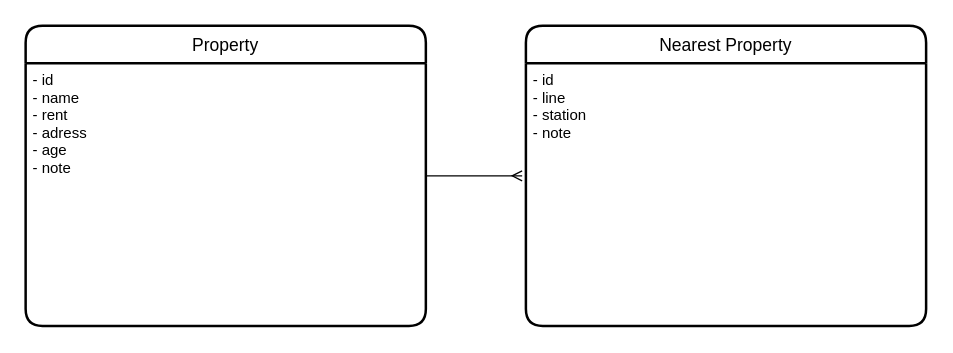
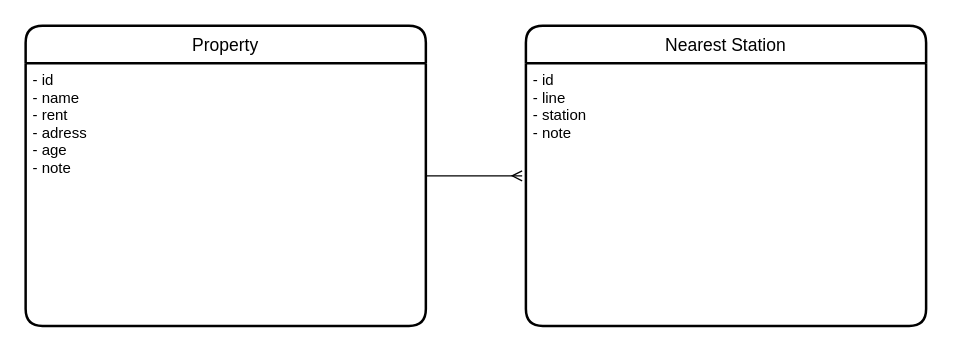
(725, 45) -> (725, 45)
